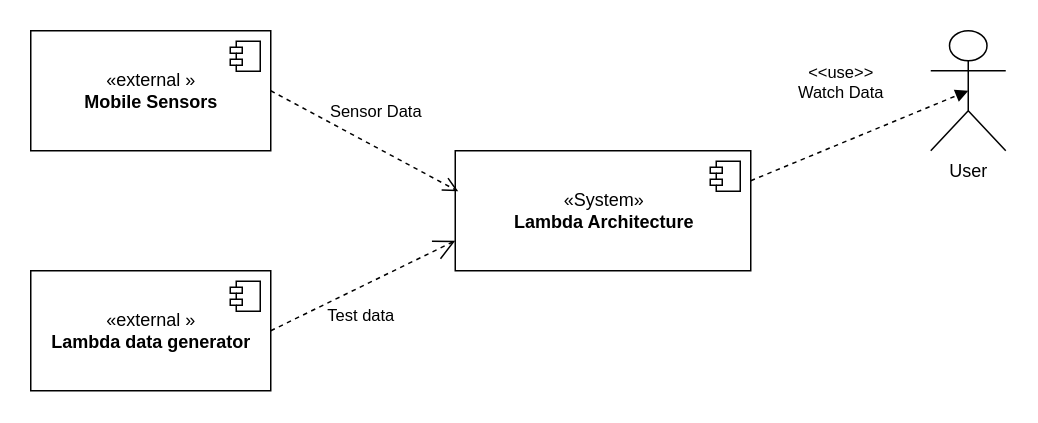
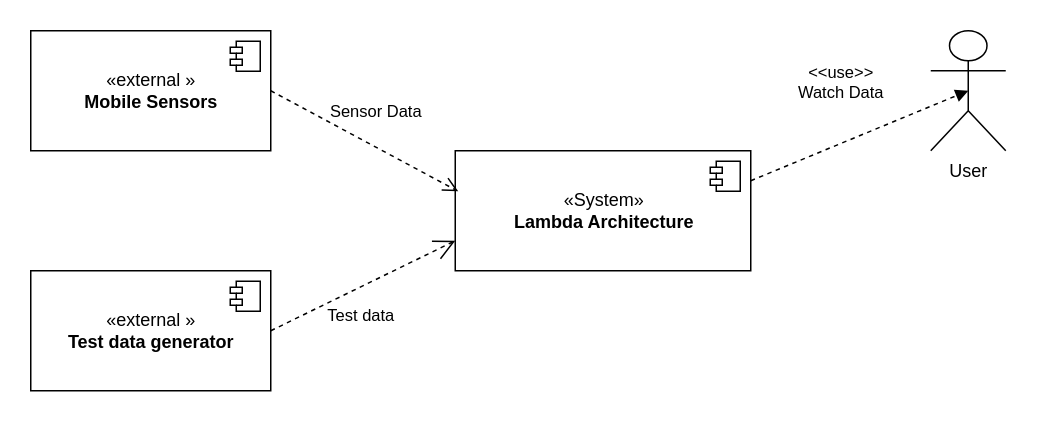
(152, 331) -> (152, 331)
